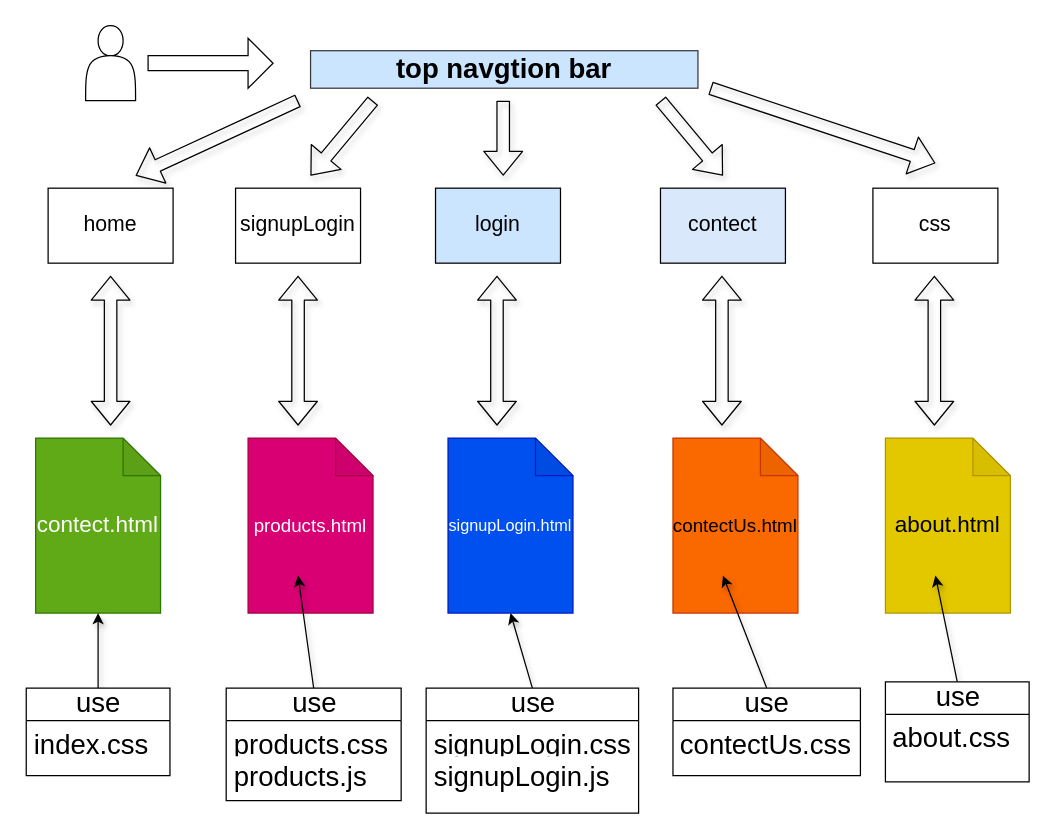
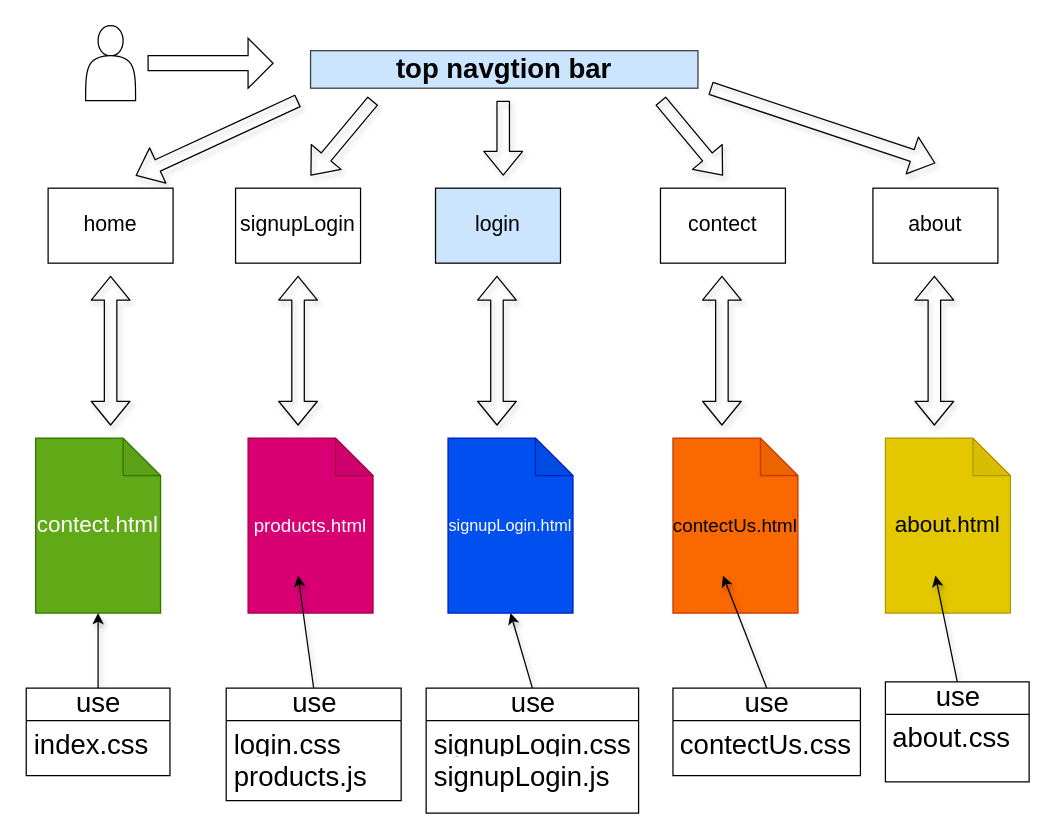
(723, 226) -> (723, 226)
(936, 226) -> (936, 226)
(316, 762) -> (293, 746)
